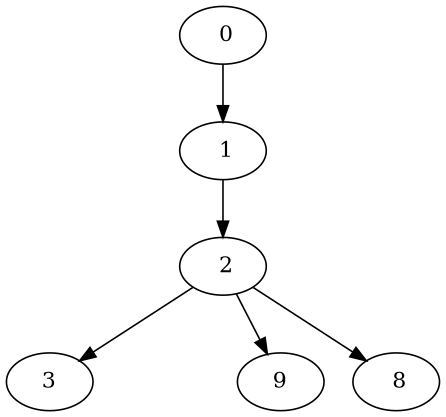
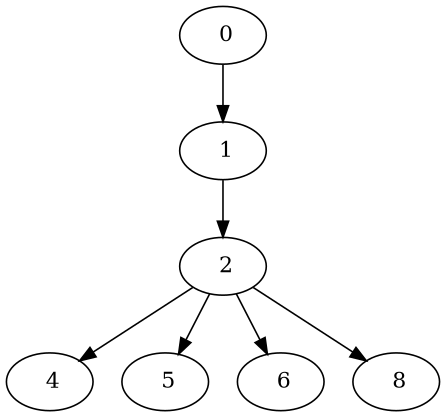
(50, 382) -> (50, 382)
none -> (165, 382)
(281, 382) -> (281, 382)
